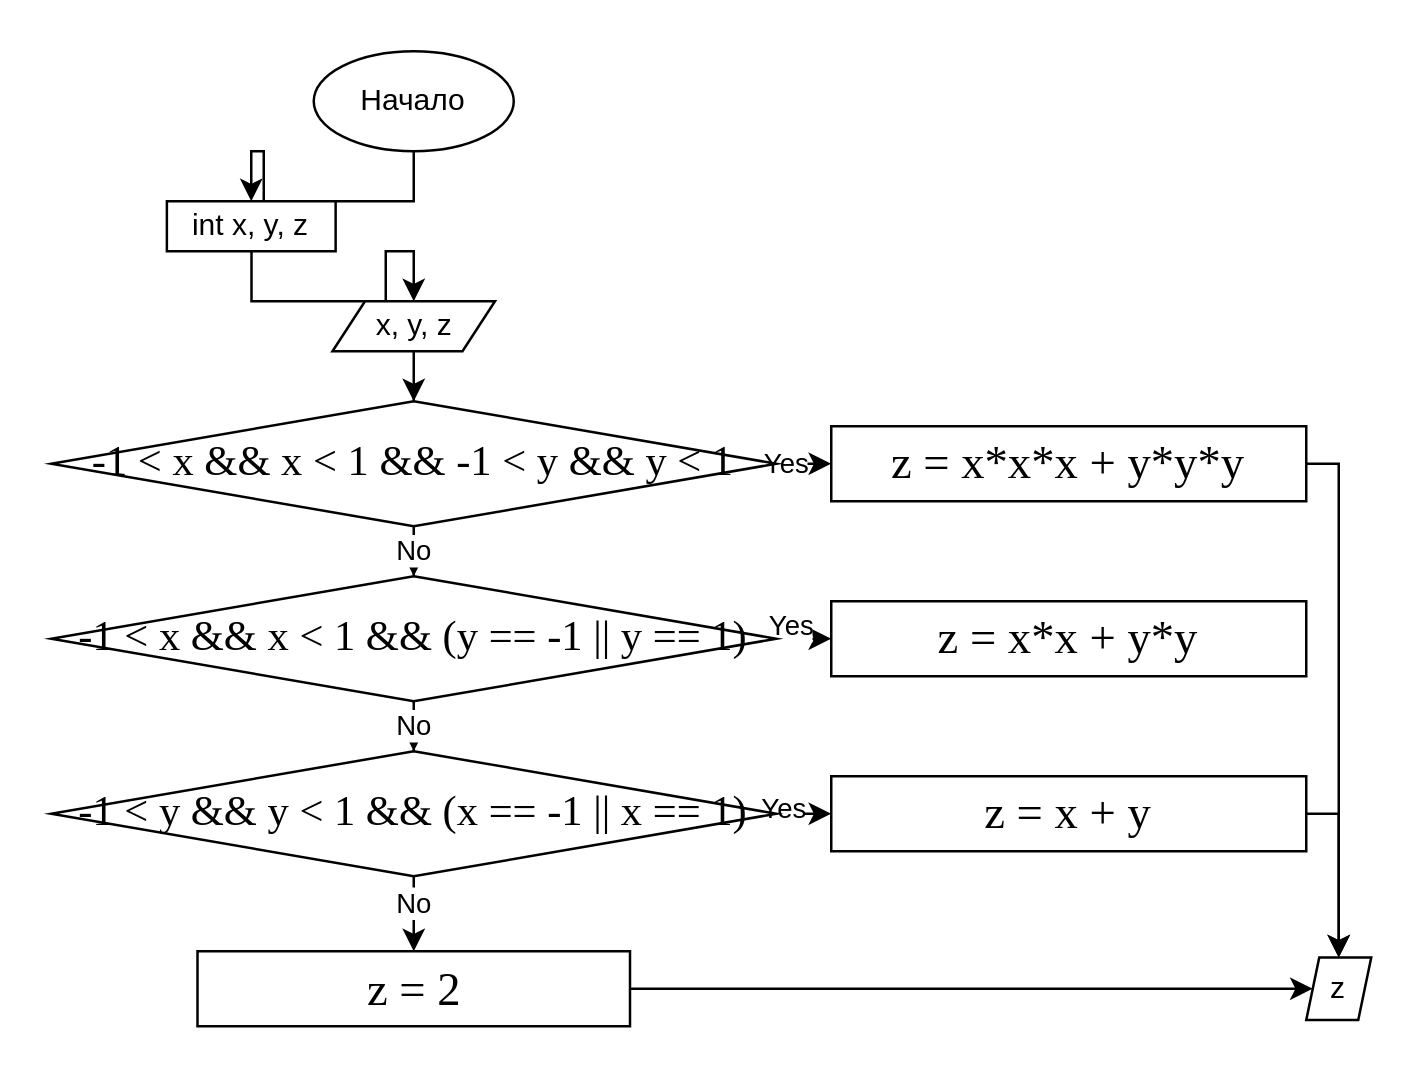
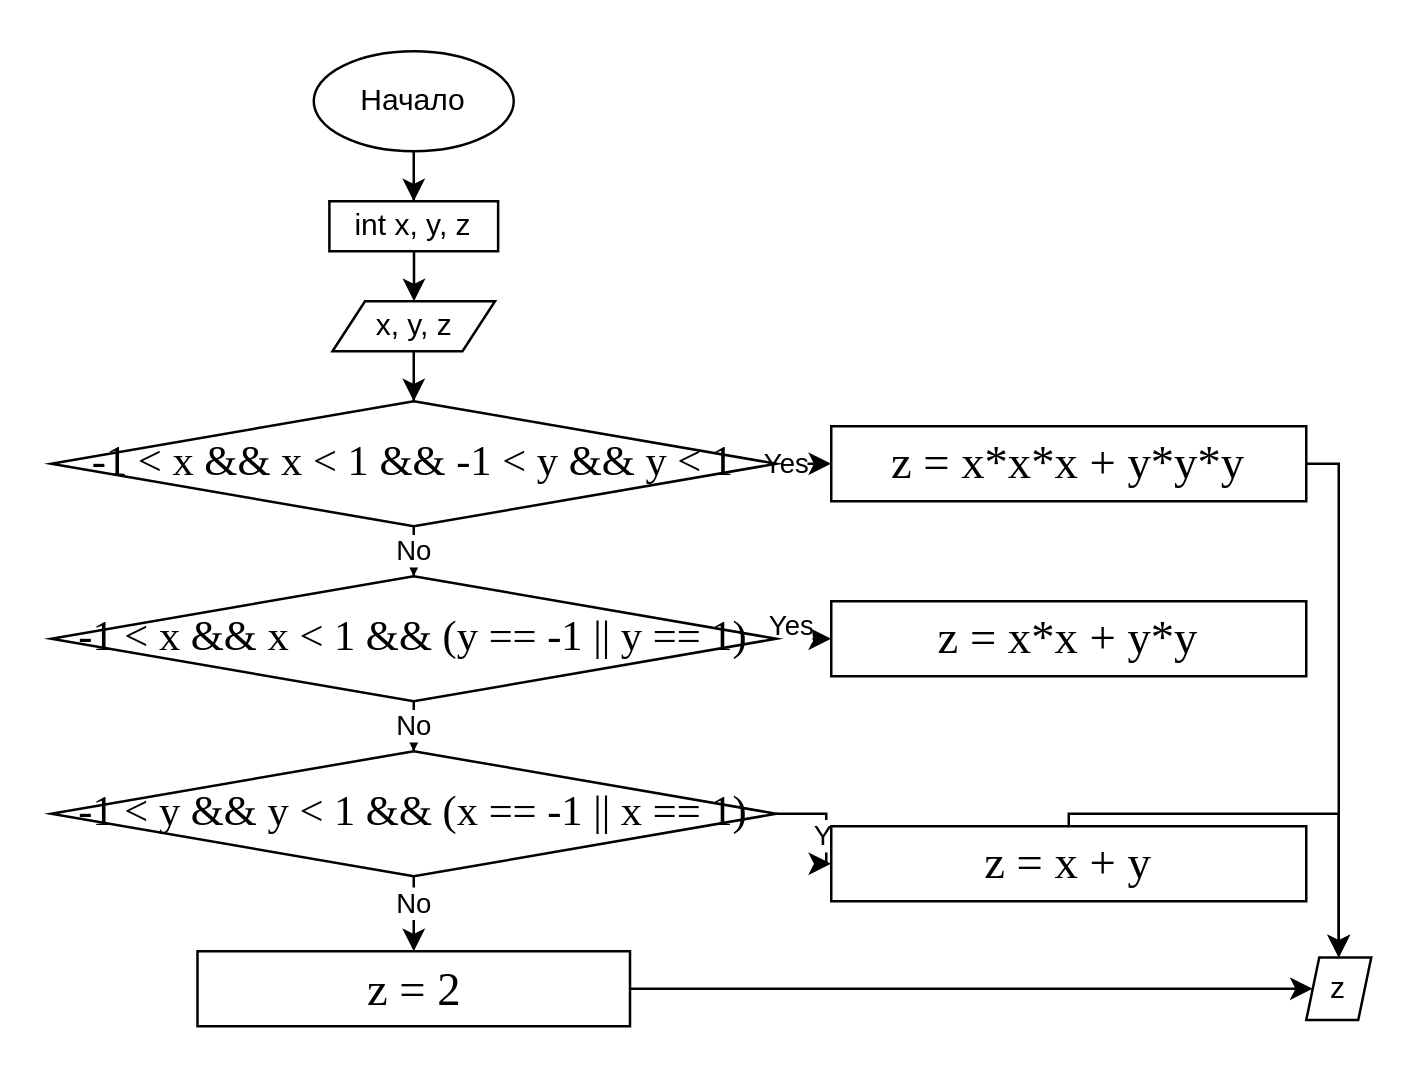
(251, 226) -> (414, 226)
(1069, 814) -> (1069, 864)
